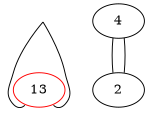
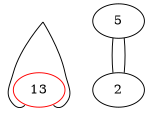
(119, 21) -> (119, 21)
